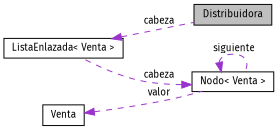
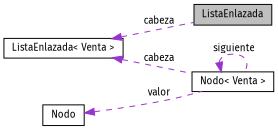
(233, 15) -> (233, 15)
(130, 78) -> (157, 66)
(64, 115) -> (64, 115)
